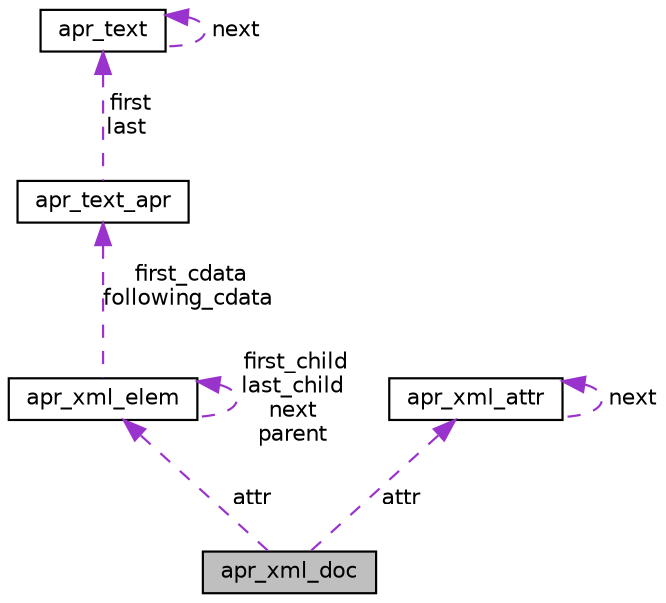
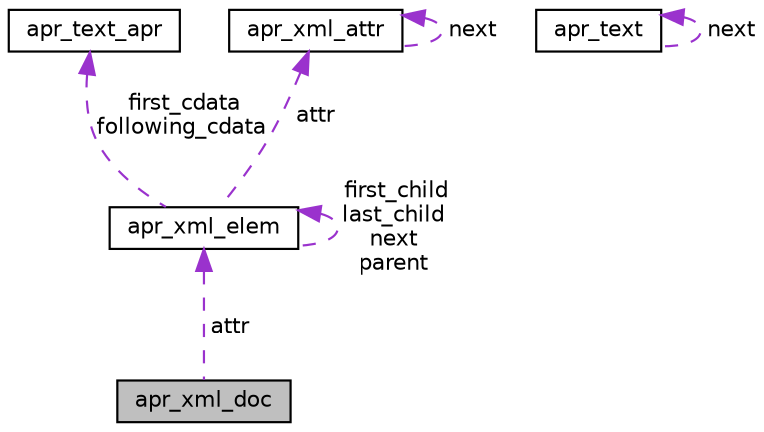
(103, 127) -> none
(374, 493) -> (266, 143)
